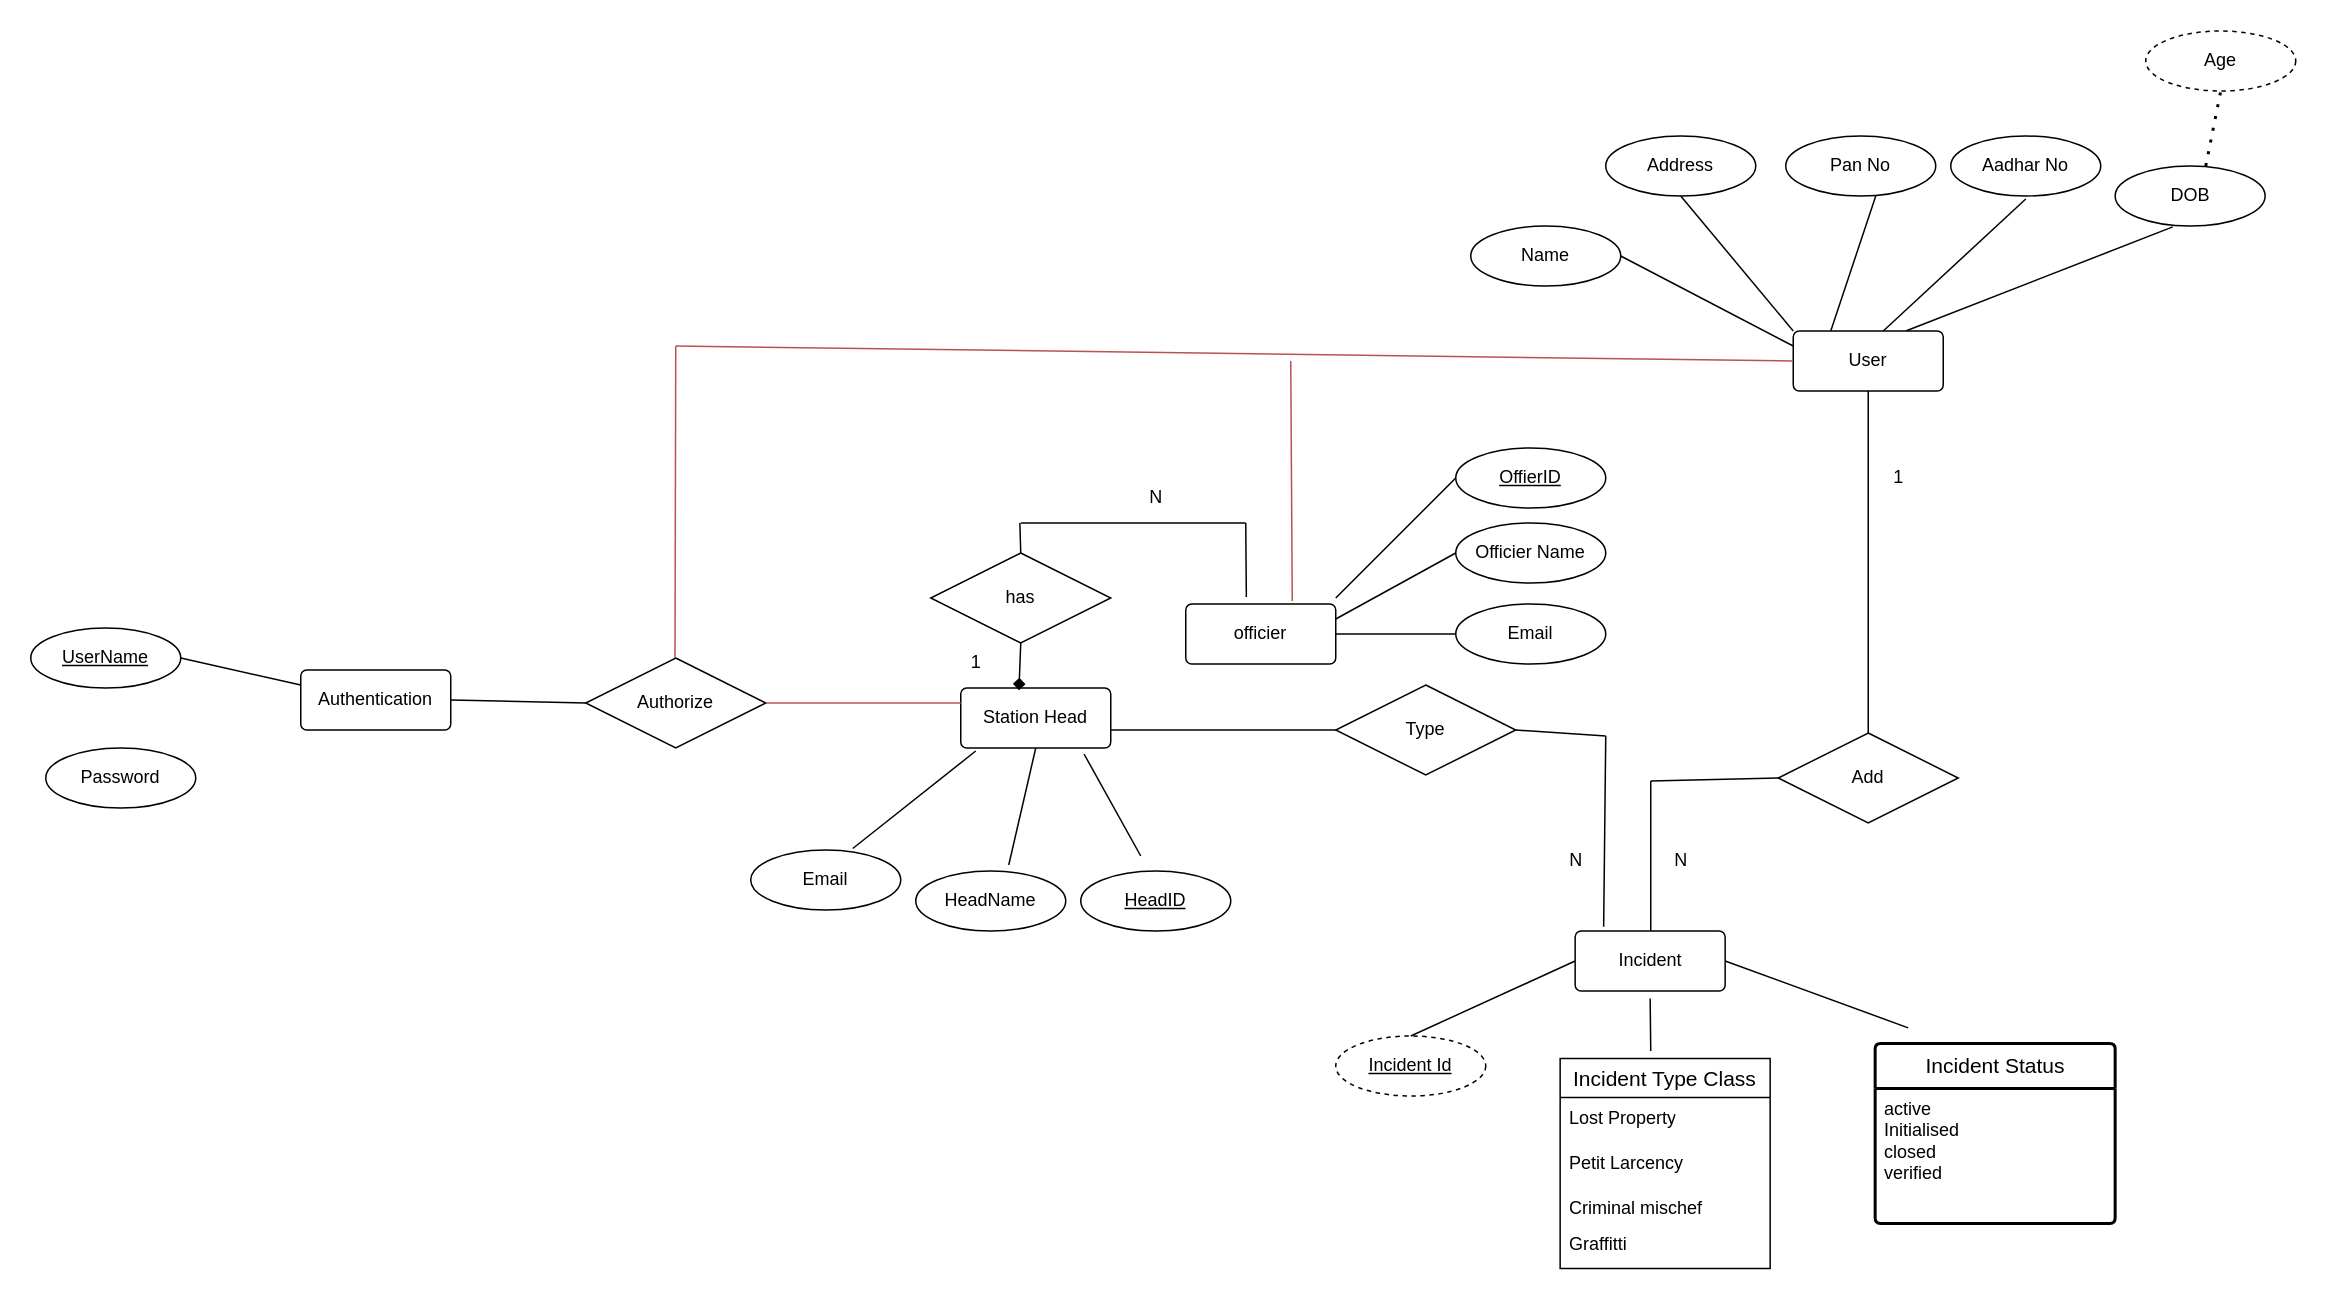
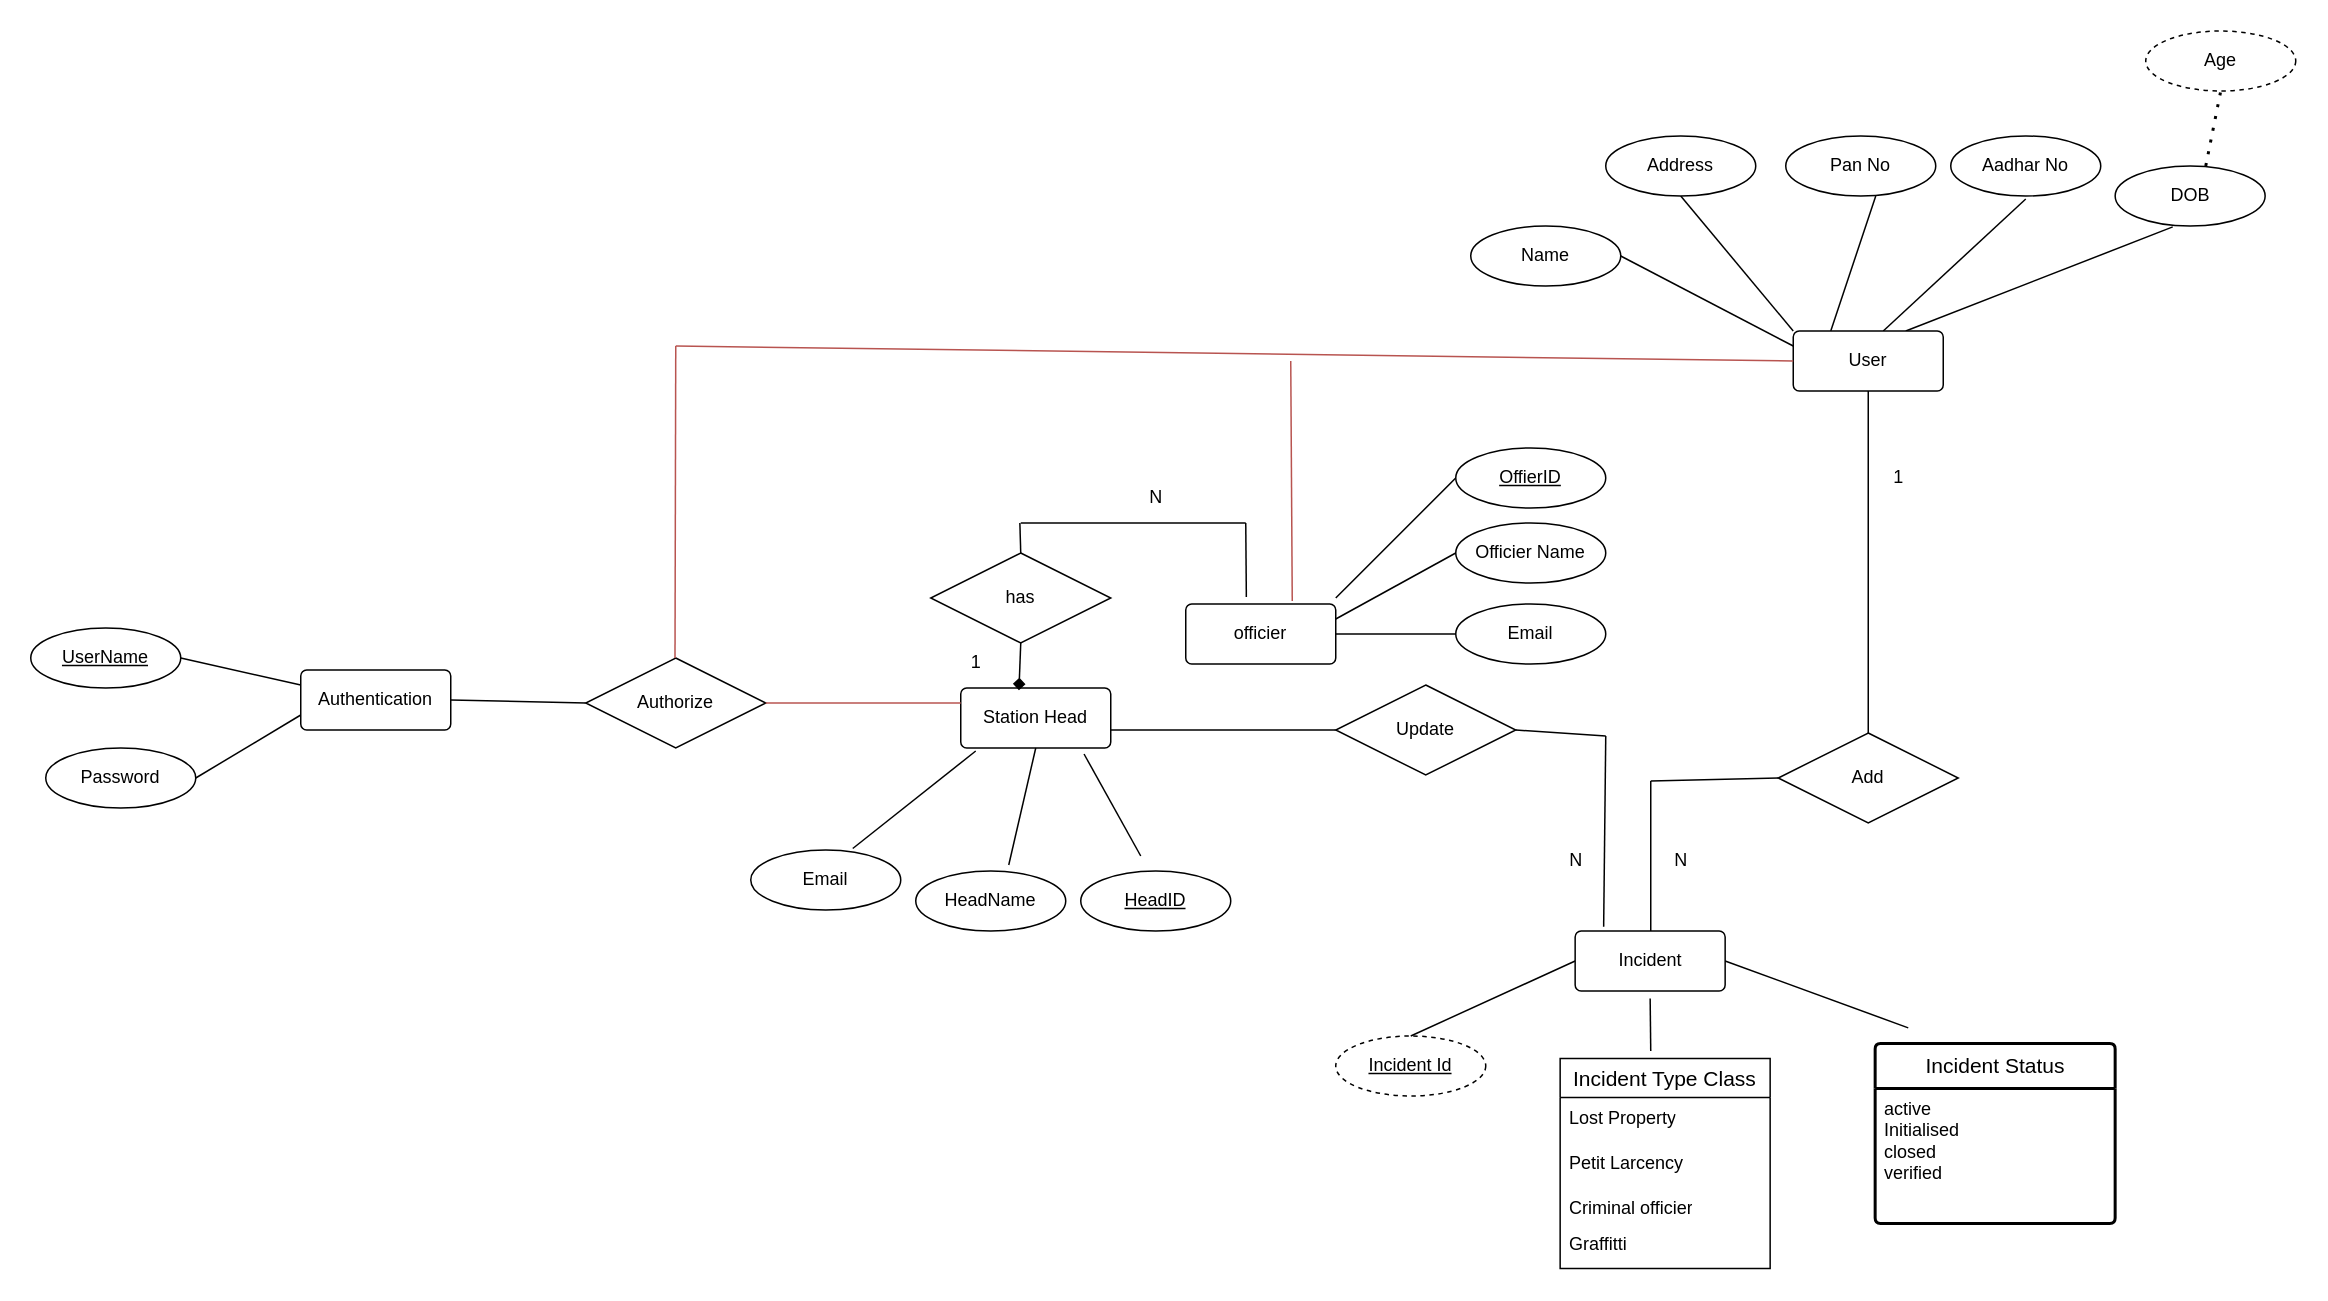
(1426, 730) -> (1426, 730)
none -> (248, 746)
(1639, 1209) -> (1641, 1209)
